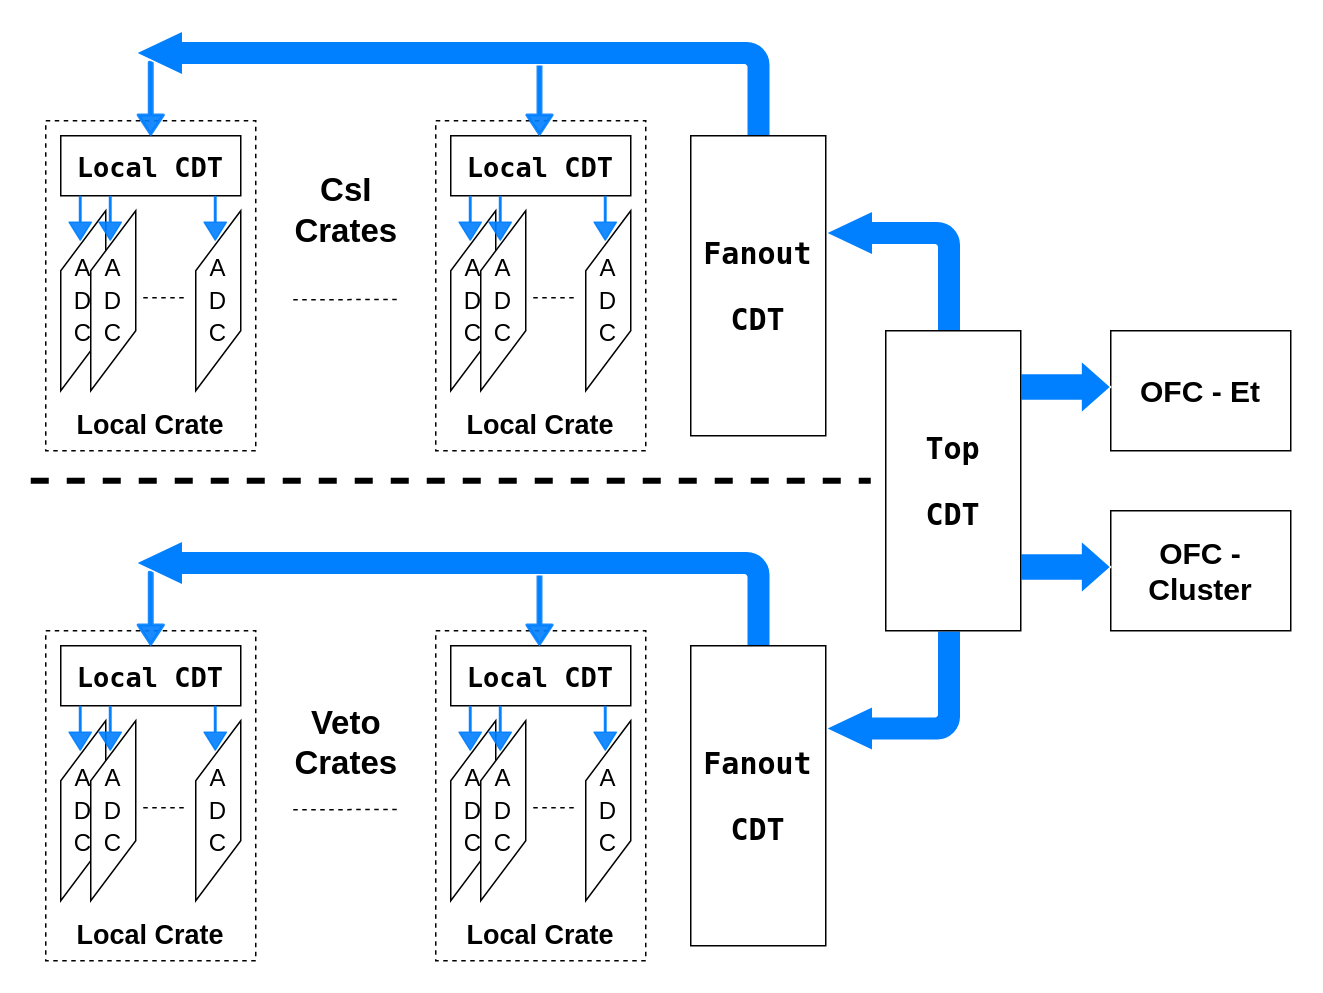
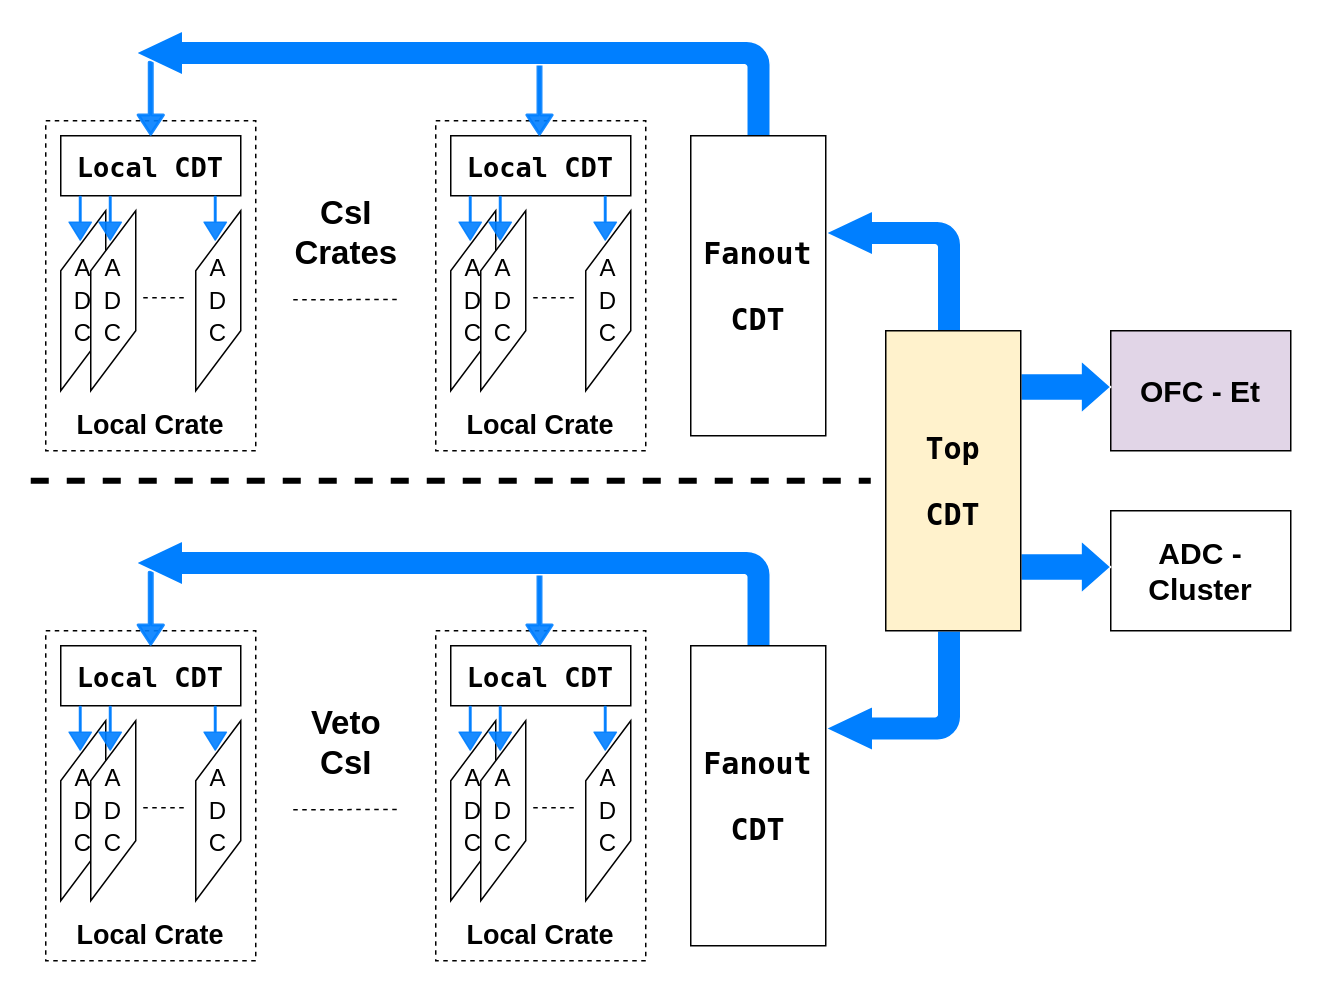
(346, 211) -> (346, 233)
(1201, 391) -> (1201, 391)
(953, 481) -> (953, 481)
(1201, 571) -> (1201, 571)
(347, 743) -> (347, 743)
